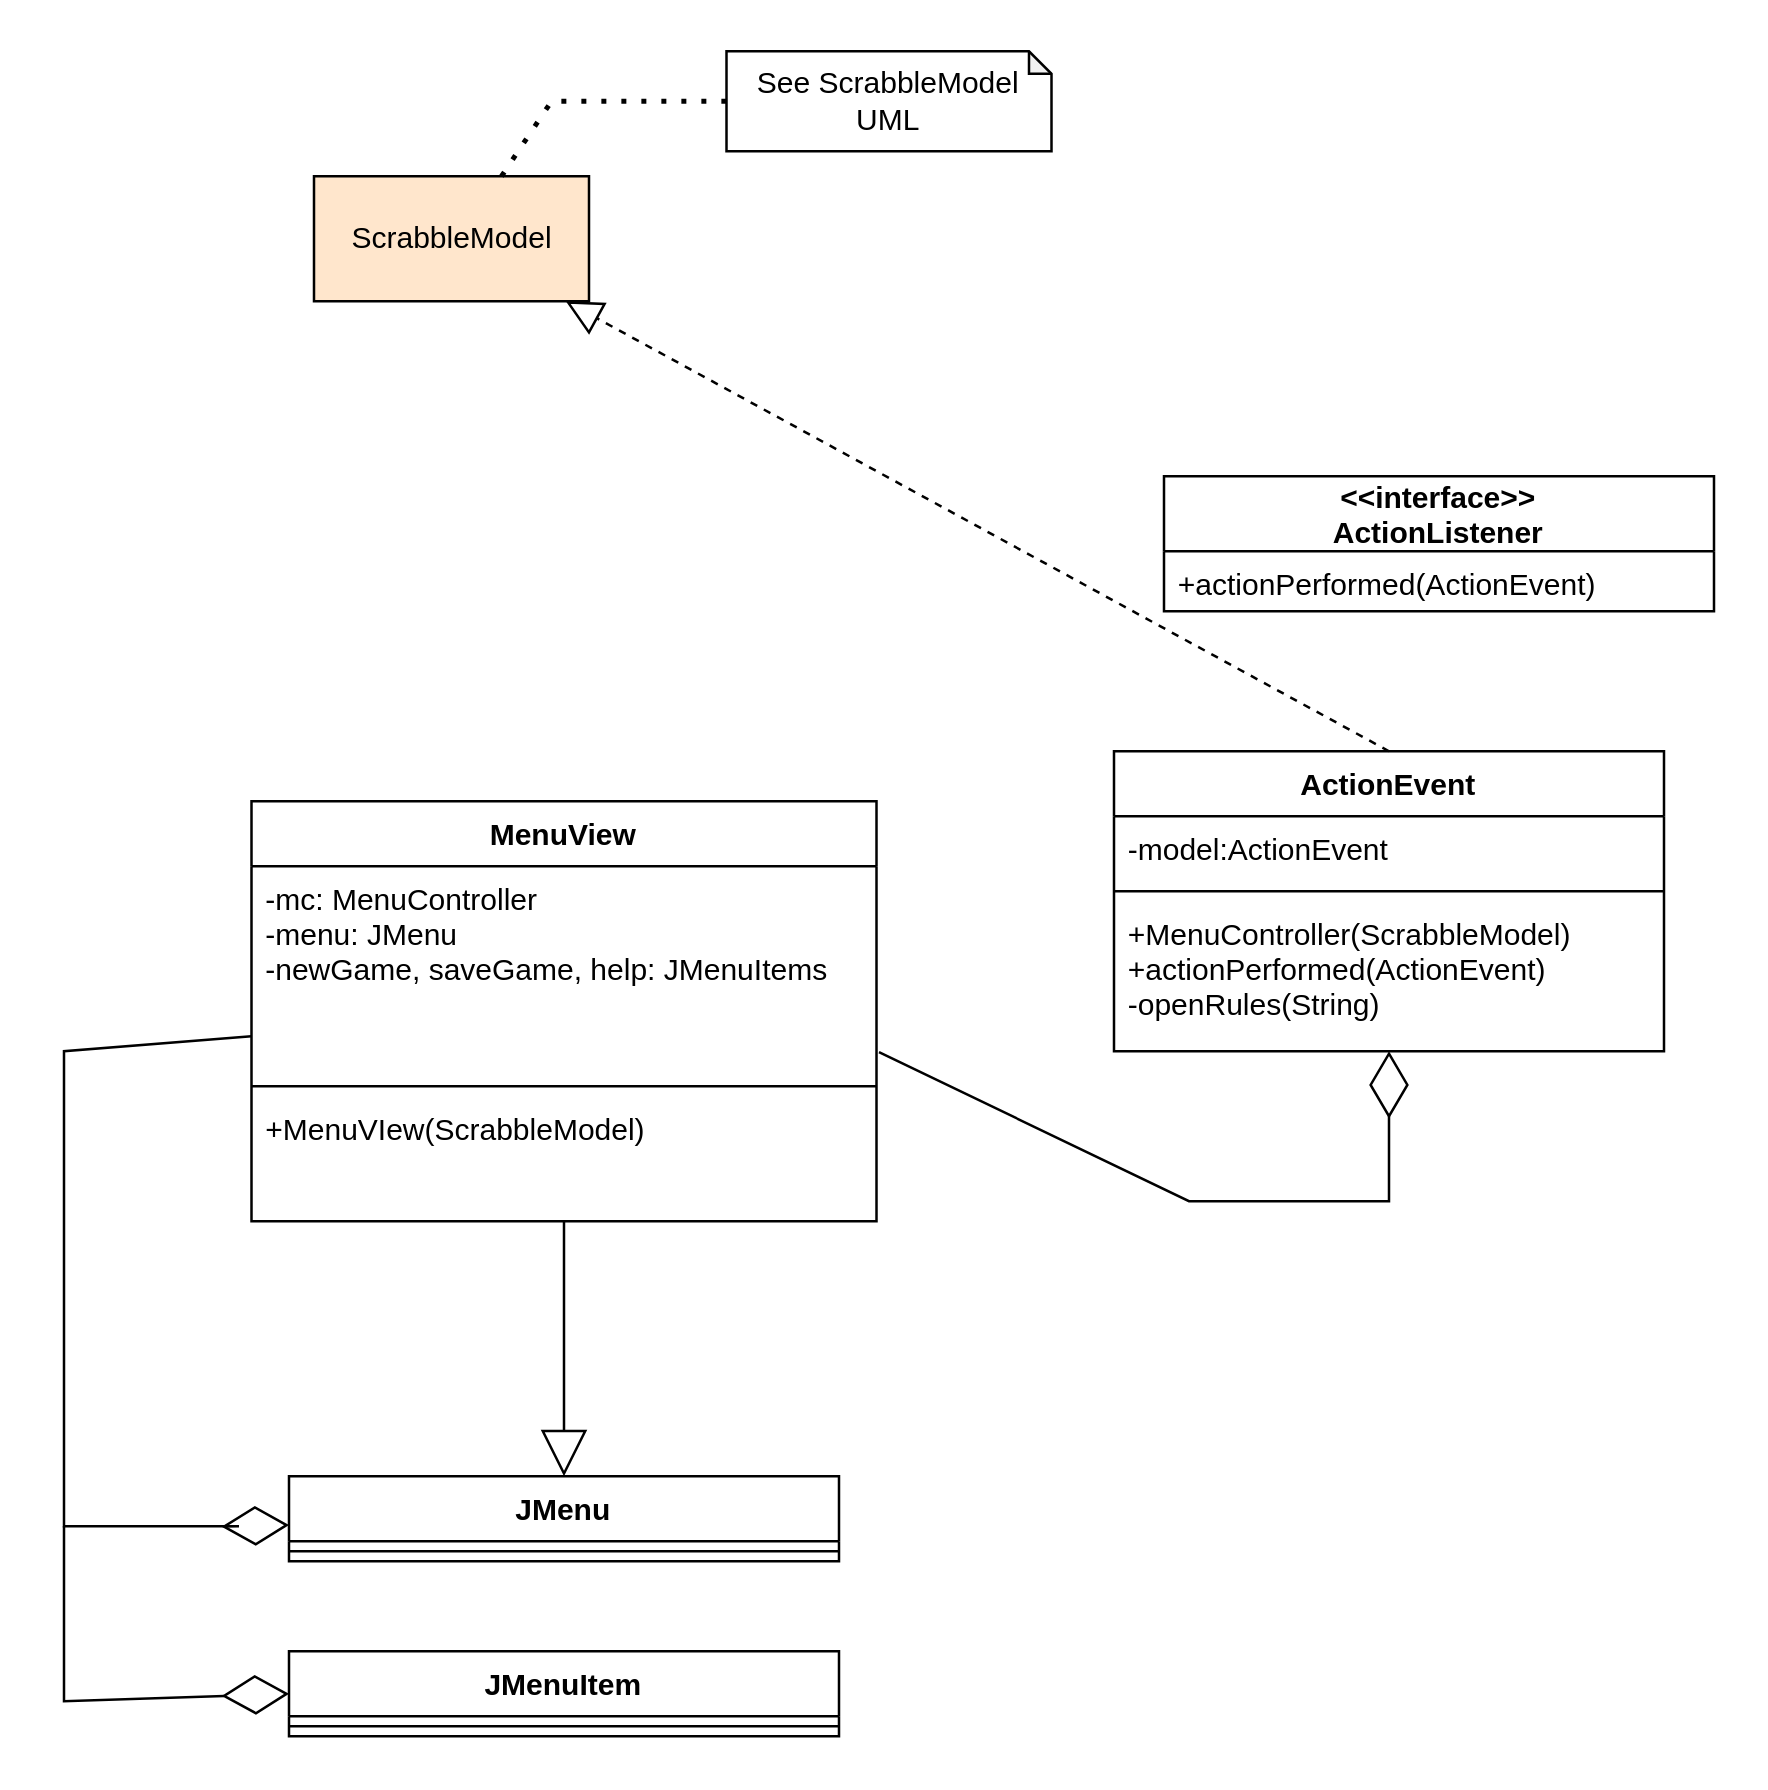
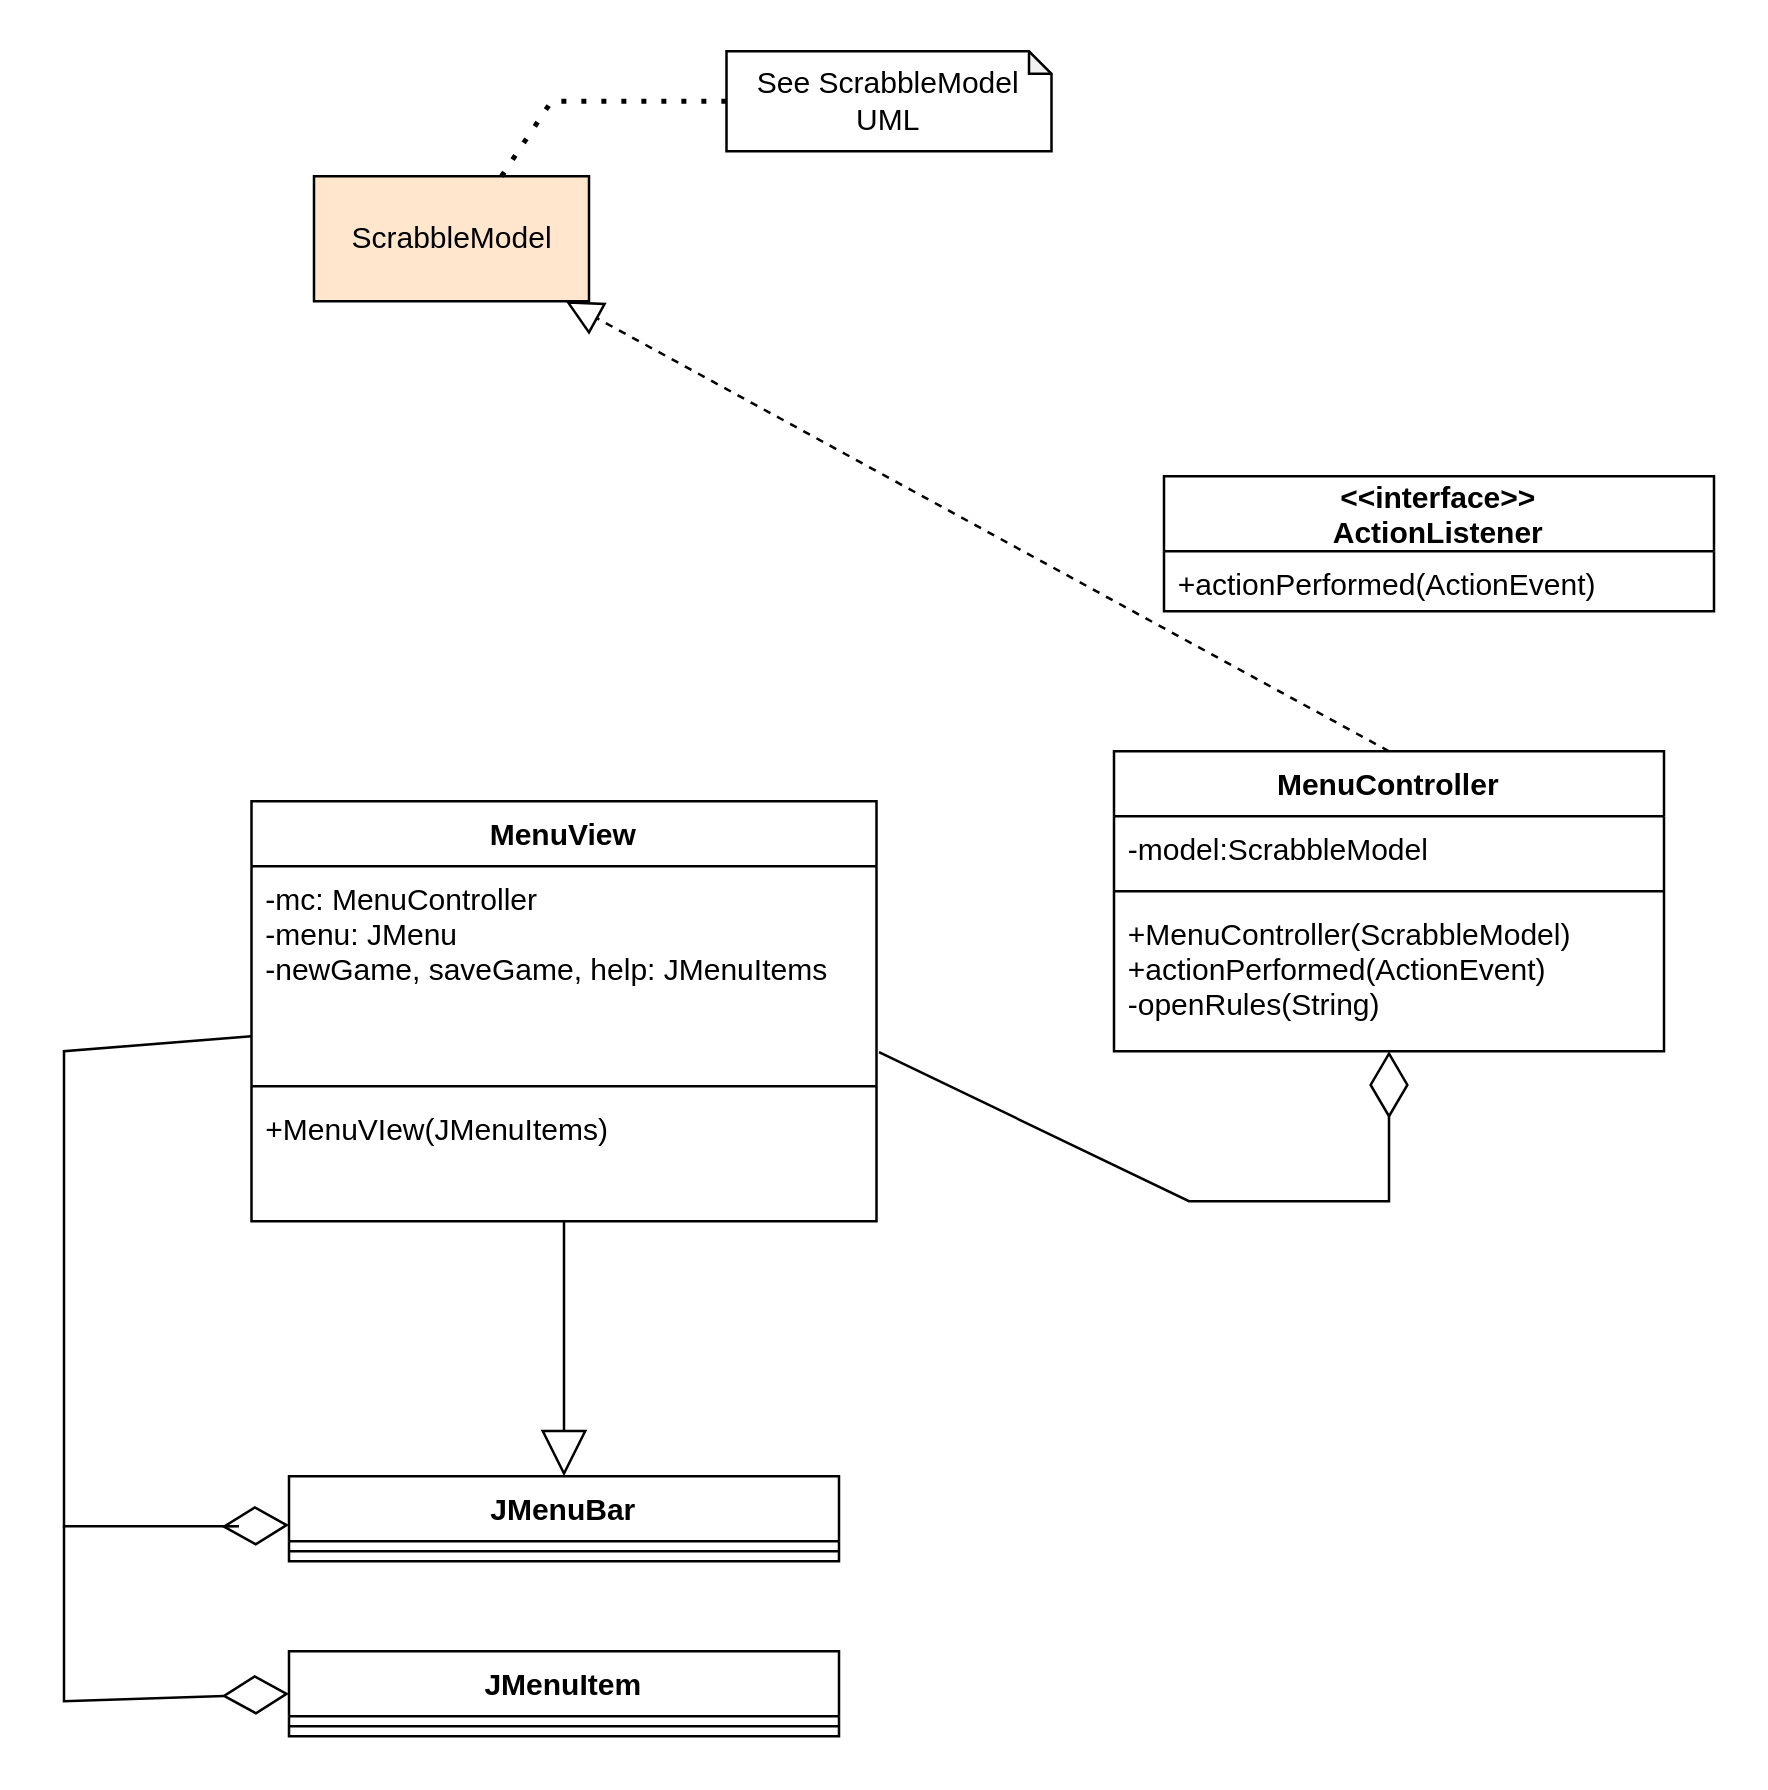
(1388, 785) -> (1388, 785)
(1267, 850) -> (1280, 850)
(459, 1130) -> (441, 1130)
(563, 1510) -> (563, 1510)
